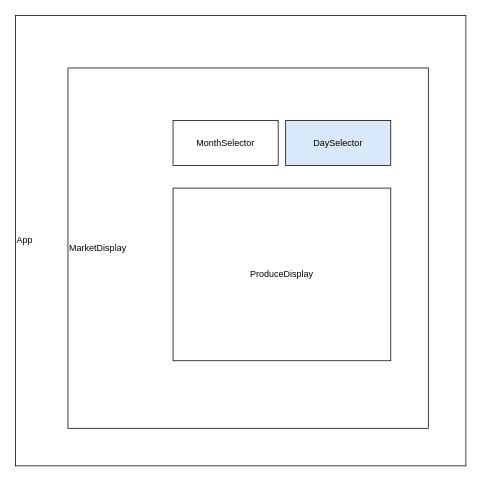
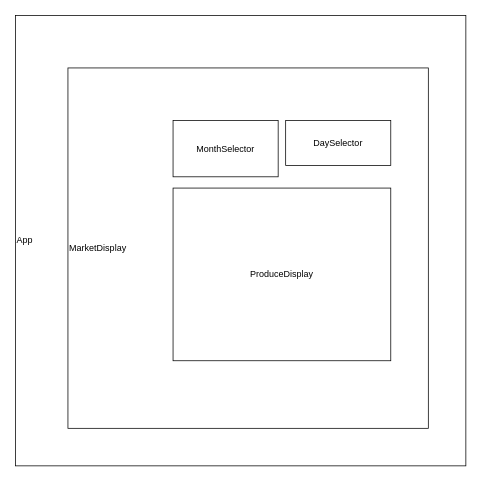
(225, 143) -> (225, 149)
(338, 143) -> (338, 143)
